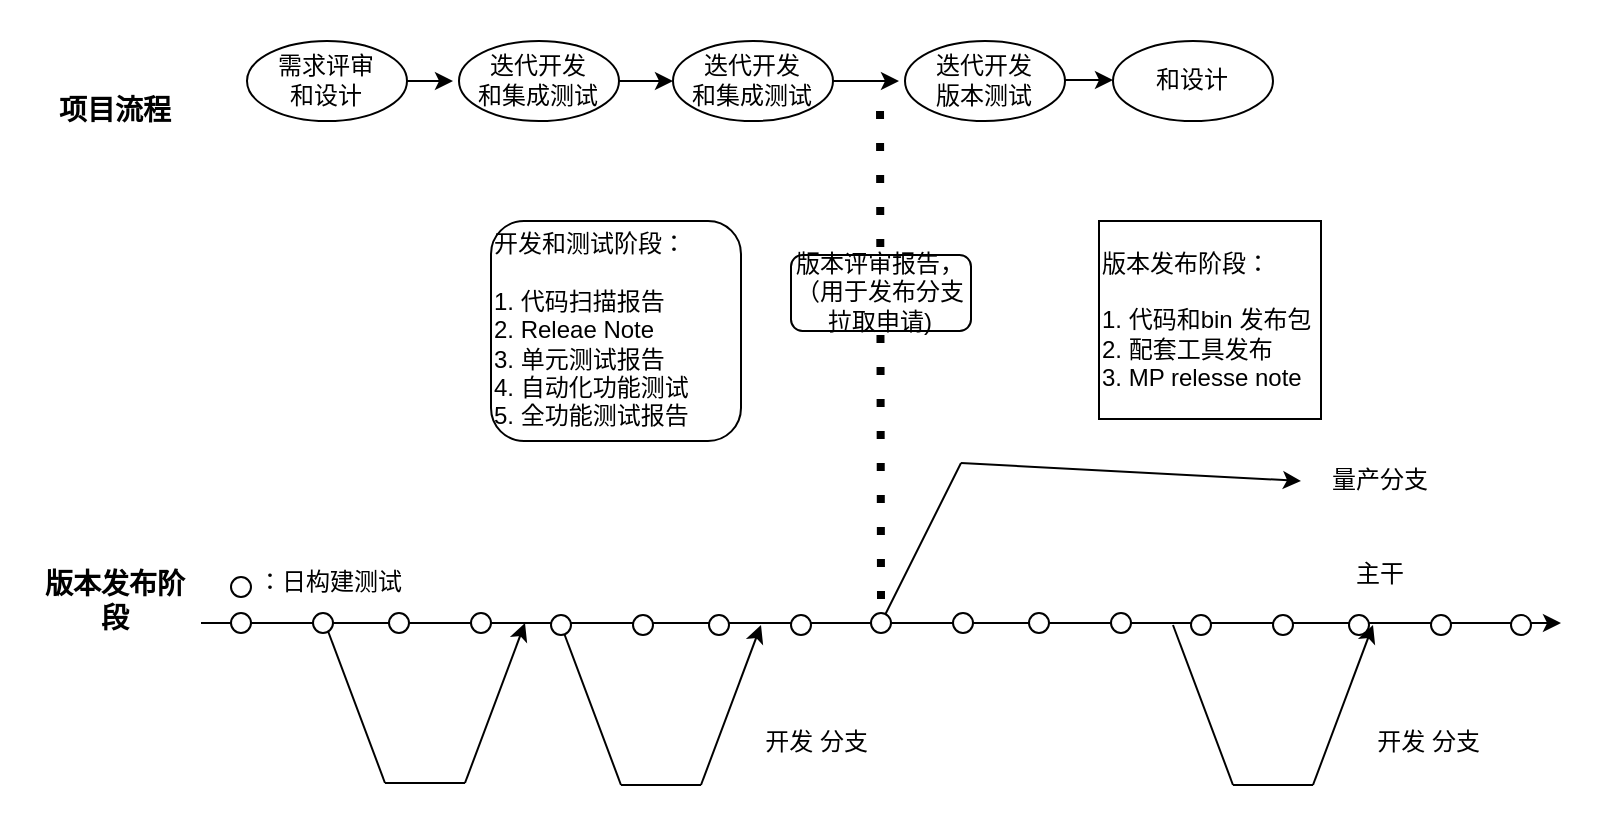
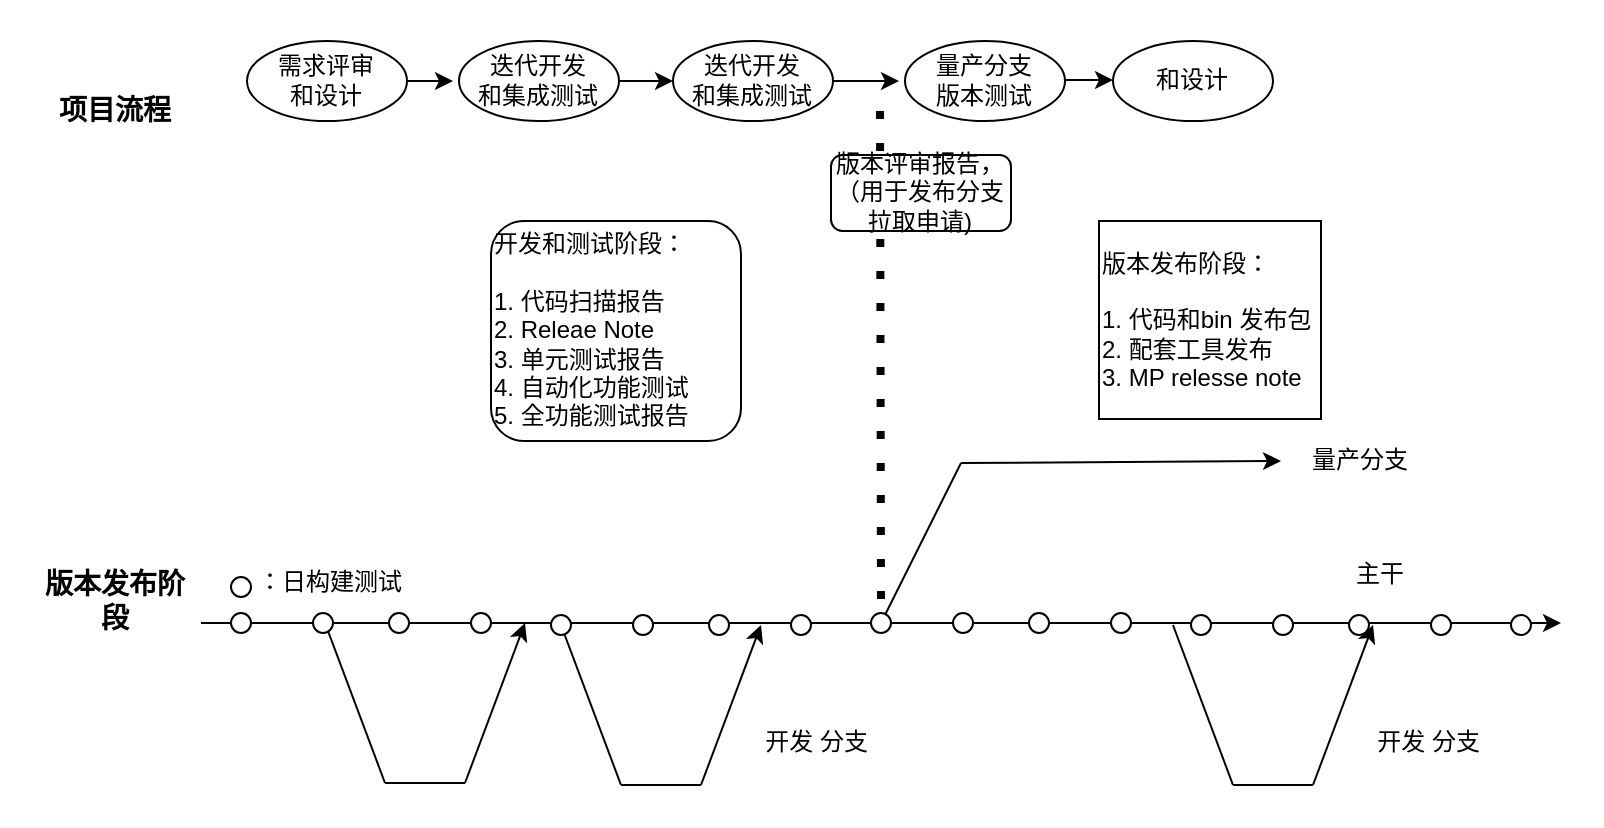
(985, 81) -> (985, 81)
(881, 293) -> (921, 193)
(1381, 481) -> (1361, 461)
